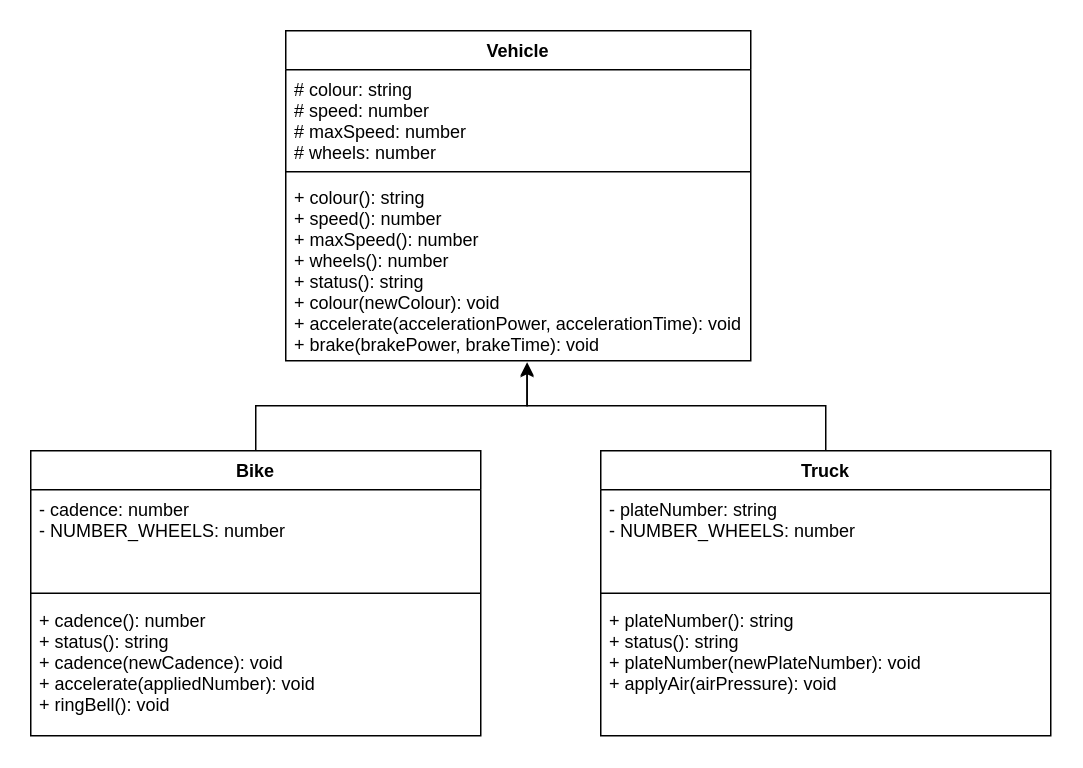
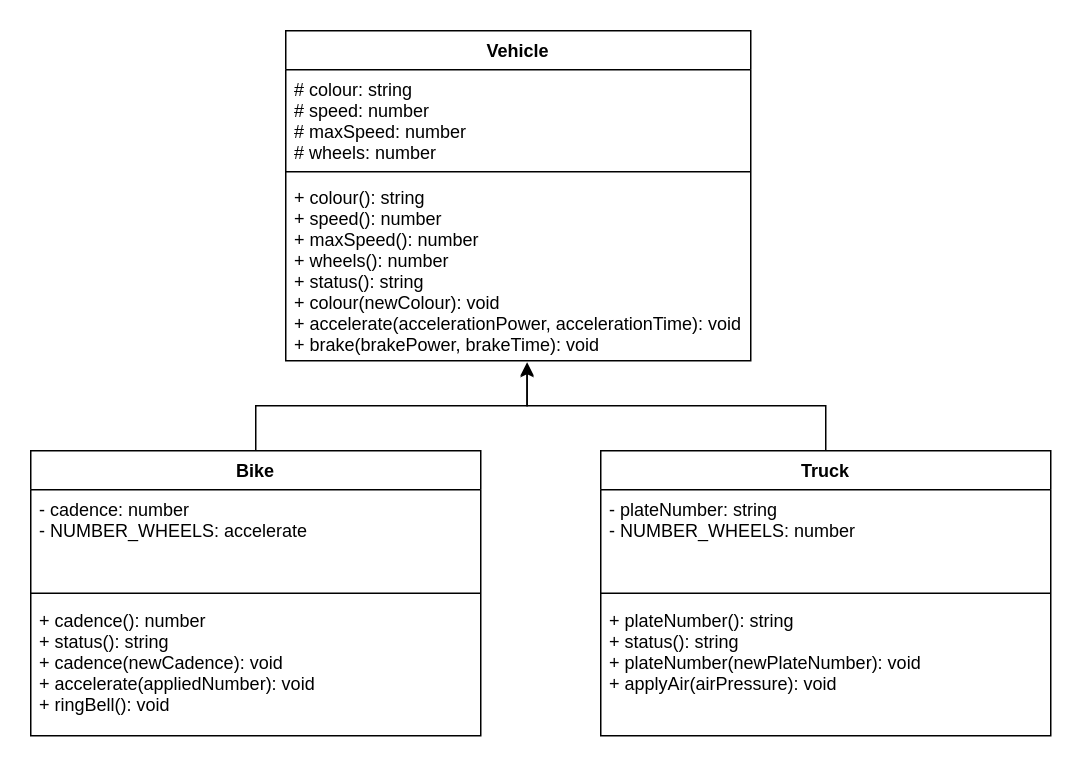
(118, 510) -> (118, 510)
